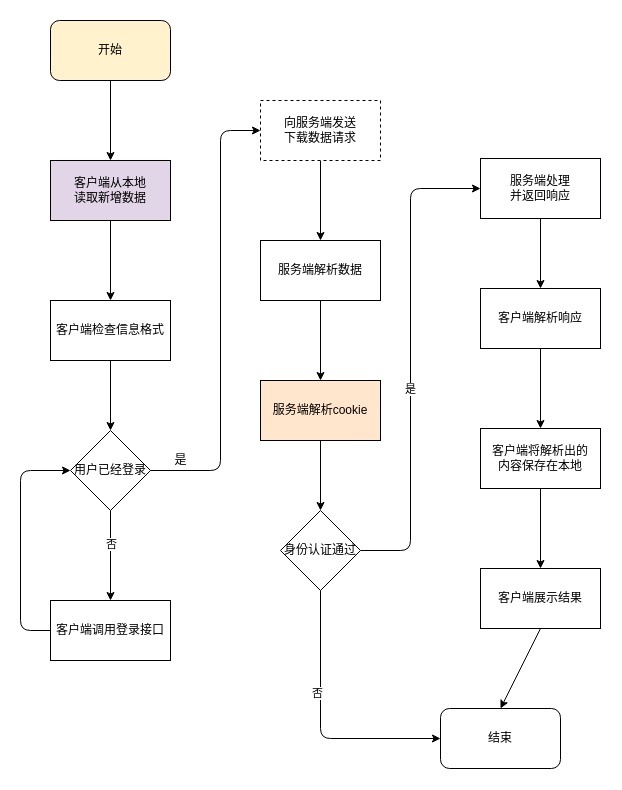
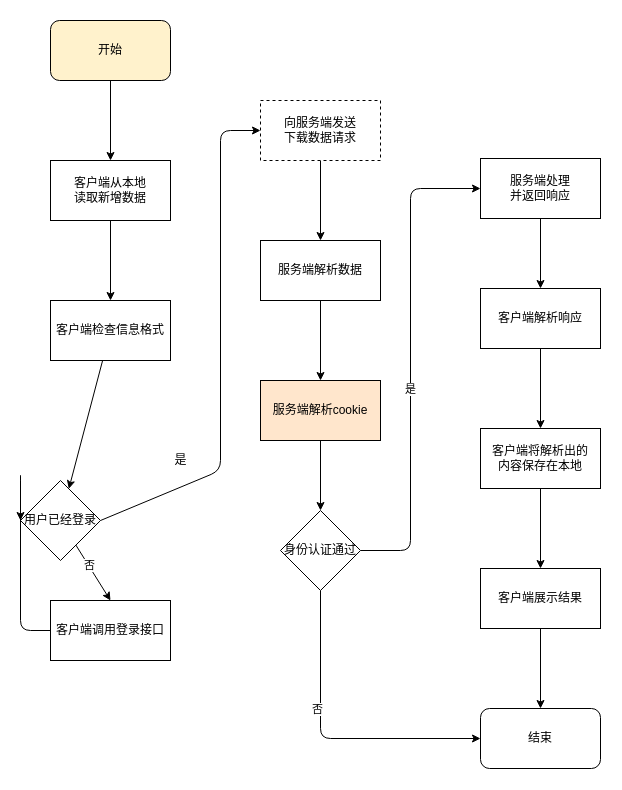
(111, 191) -> (111, 191)
(111, 471) -> (61, 521)
(501, 739) -> (541, 739)
